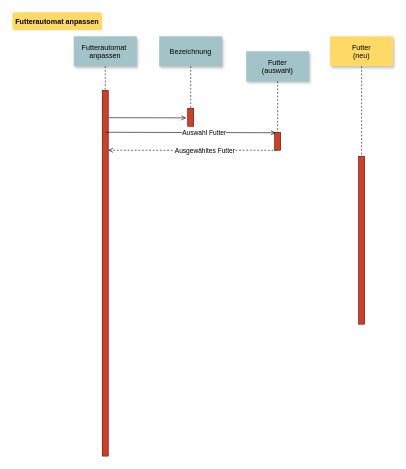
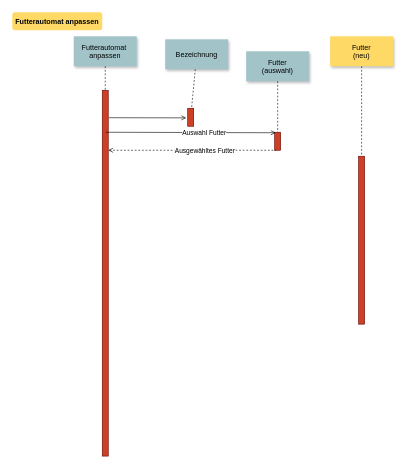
(191, 51) -> (197, 54)
